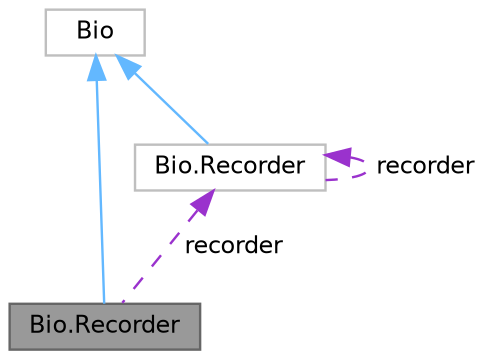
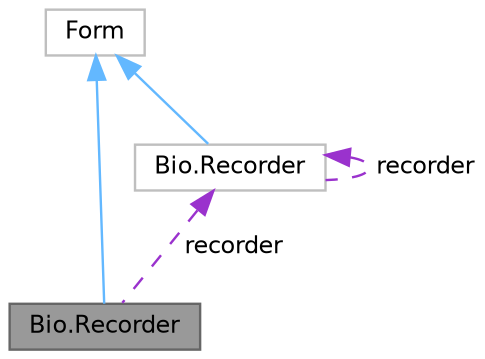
(95, 33) -> (95, 33)
